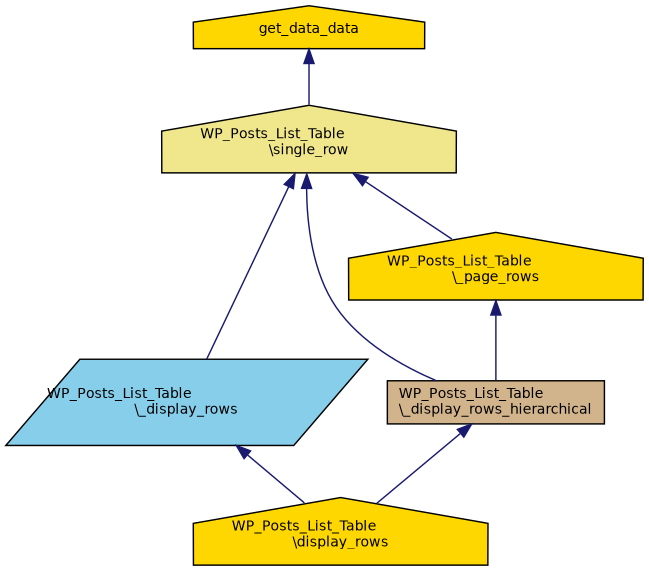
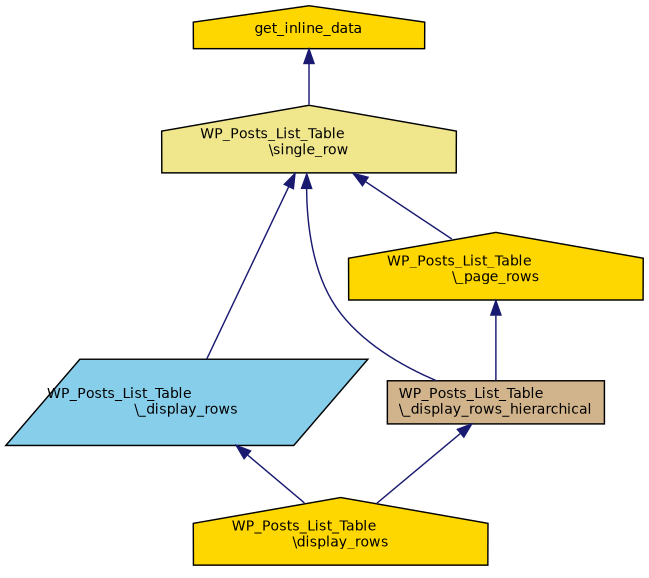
(309, 29) -> (309, 29)
